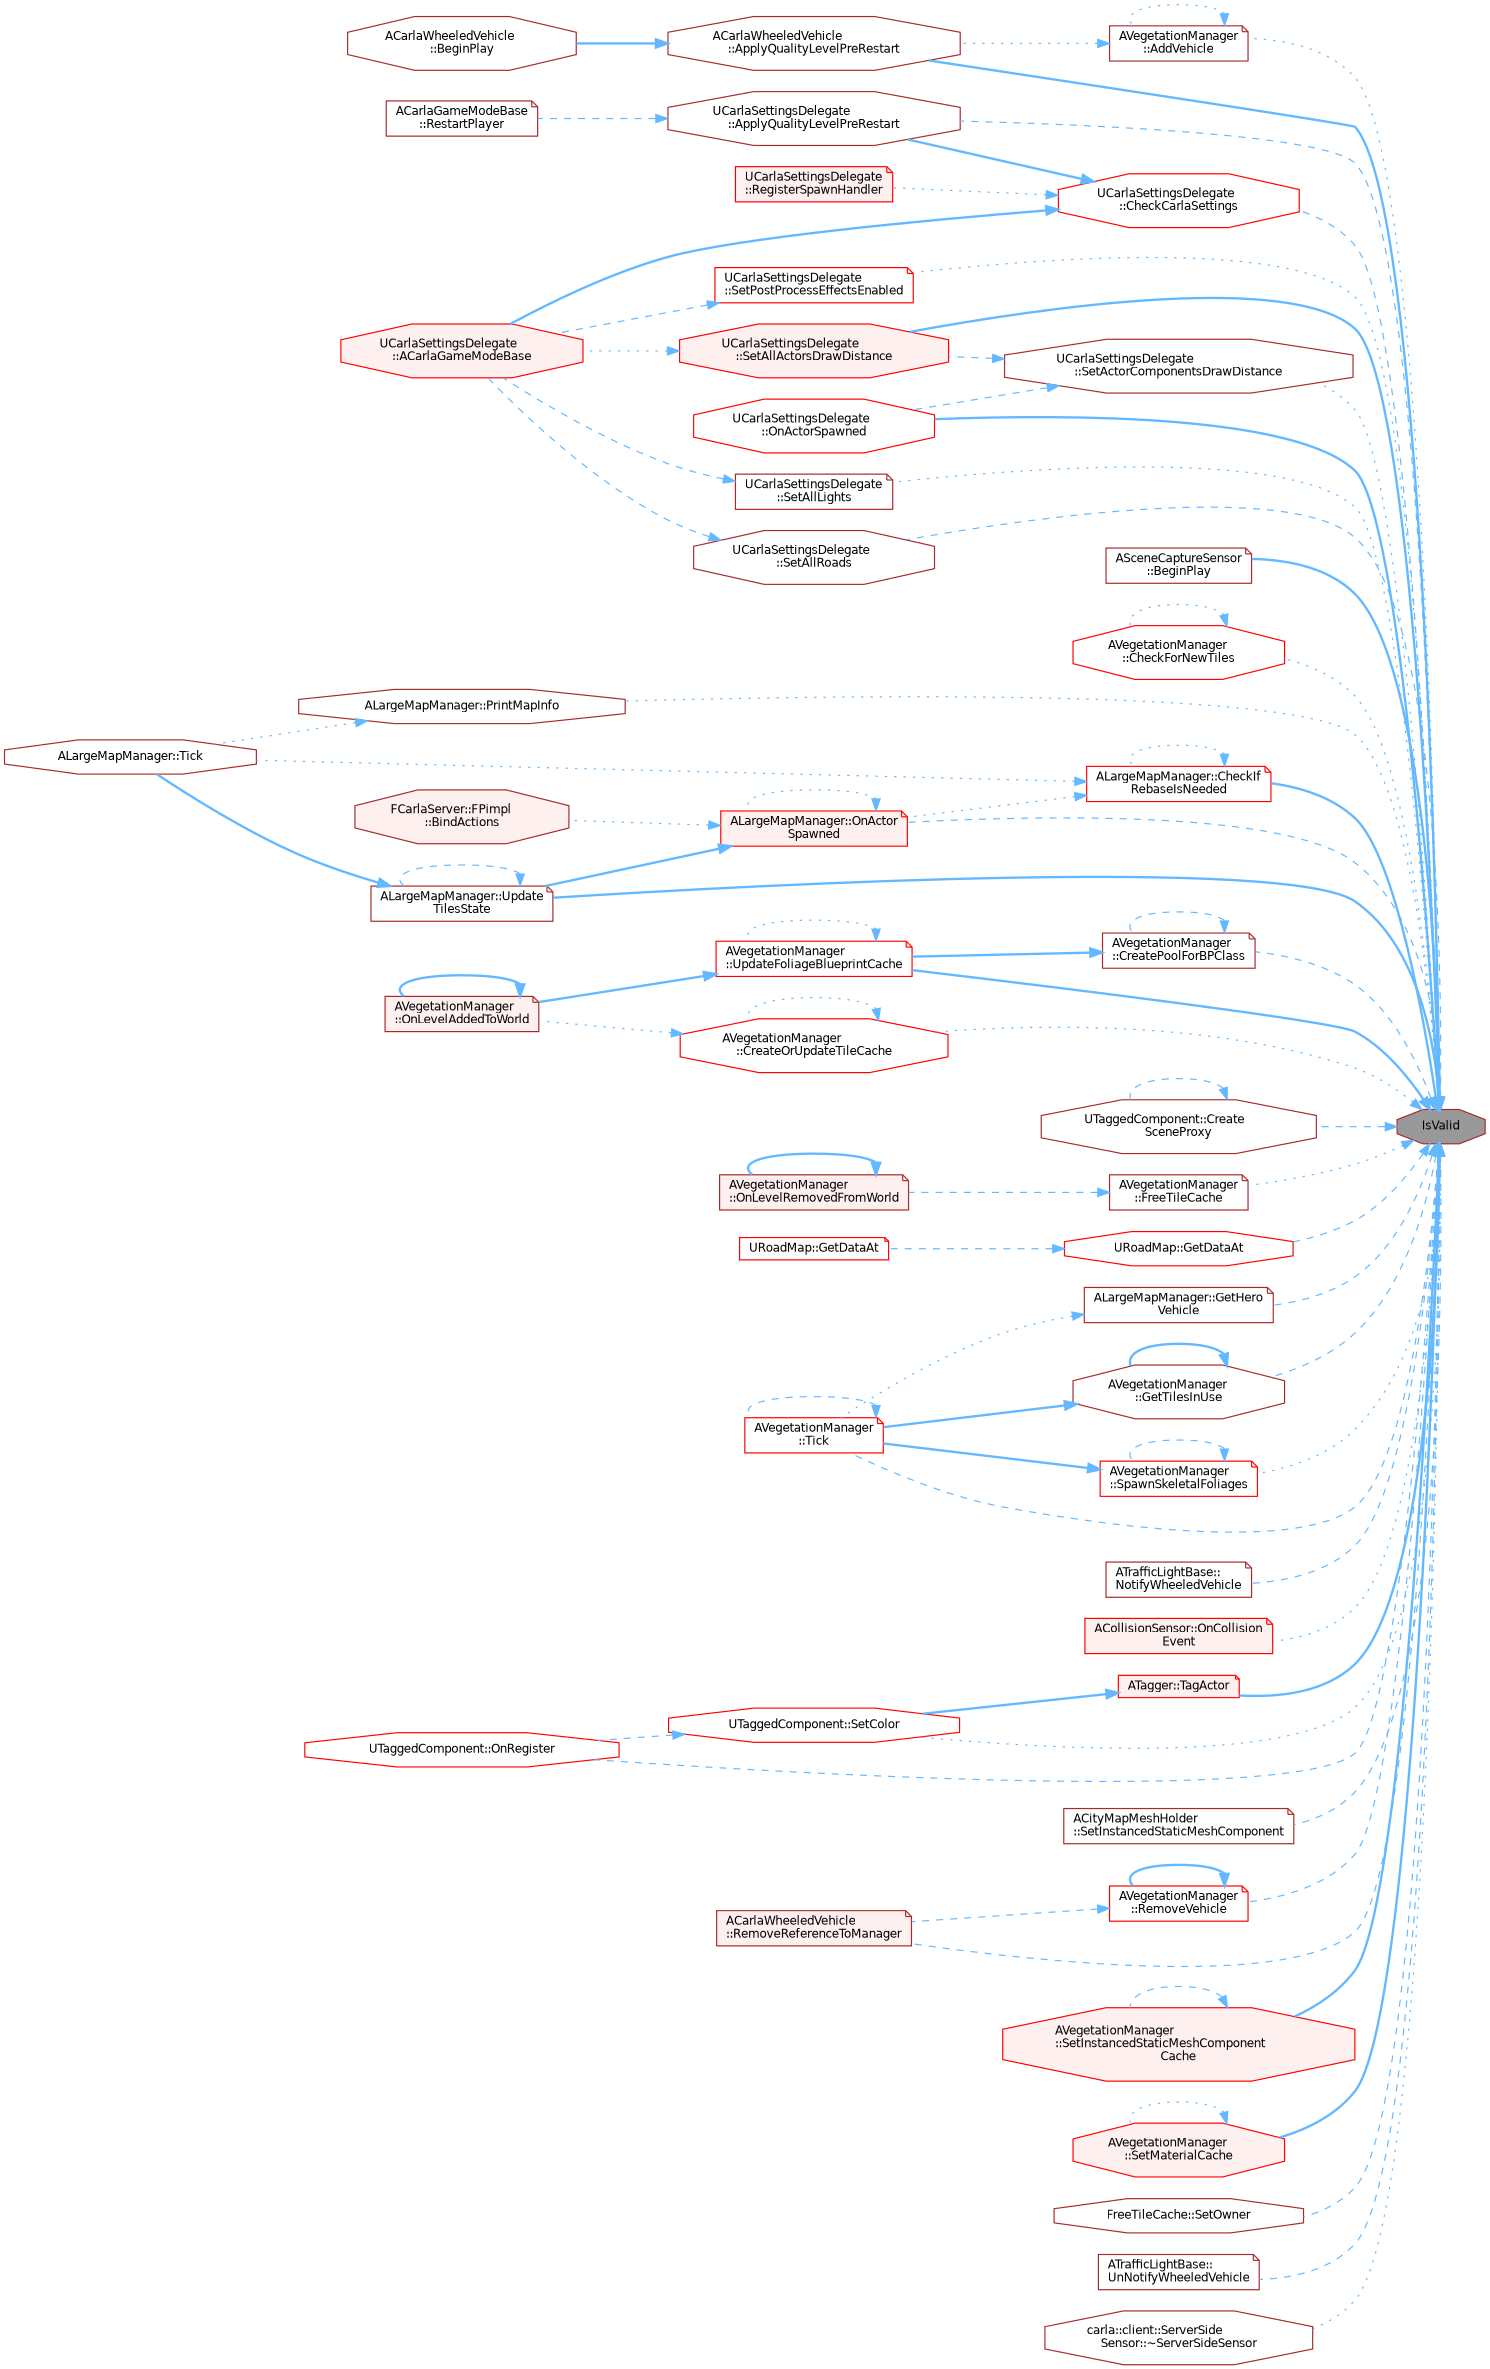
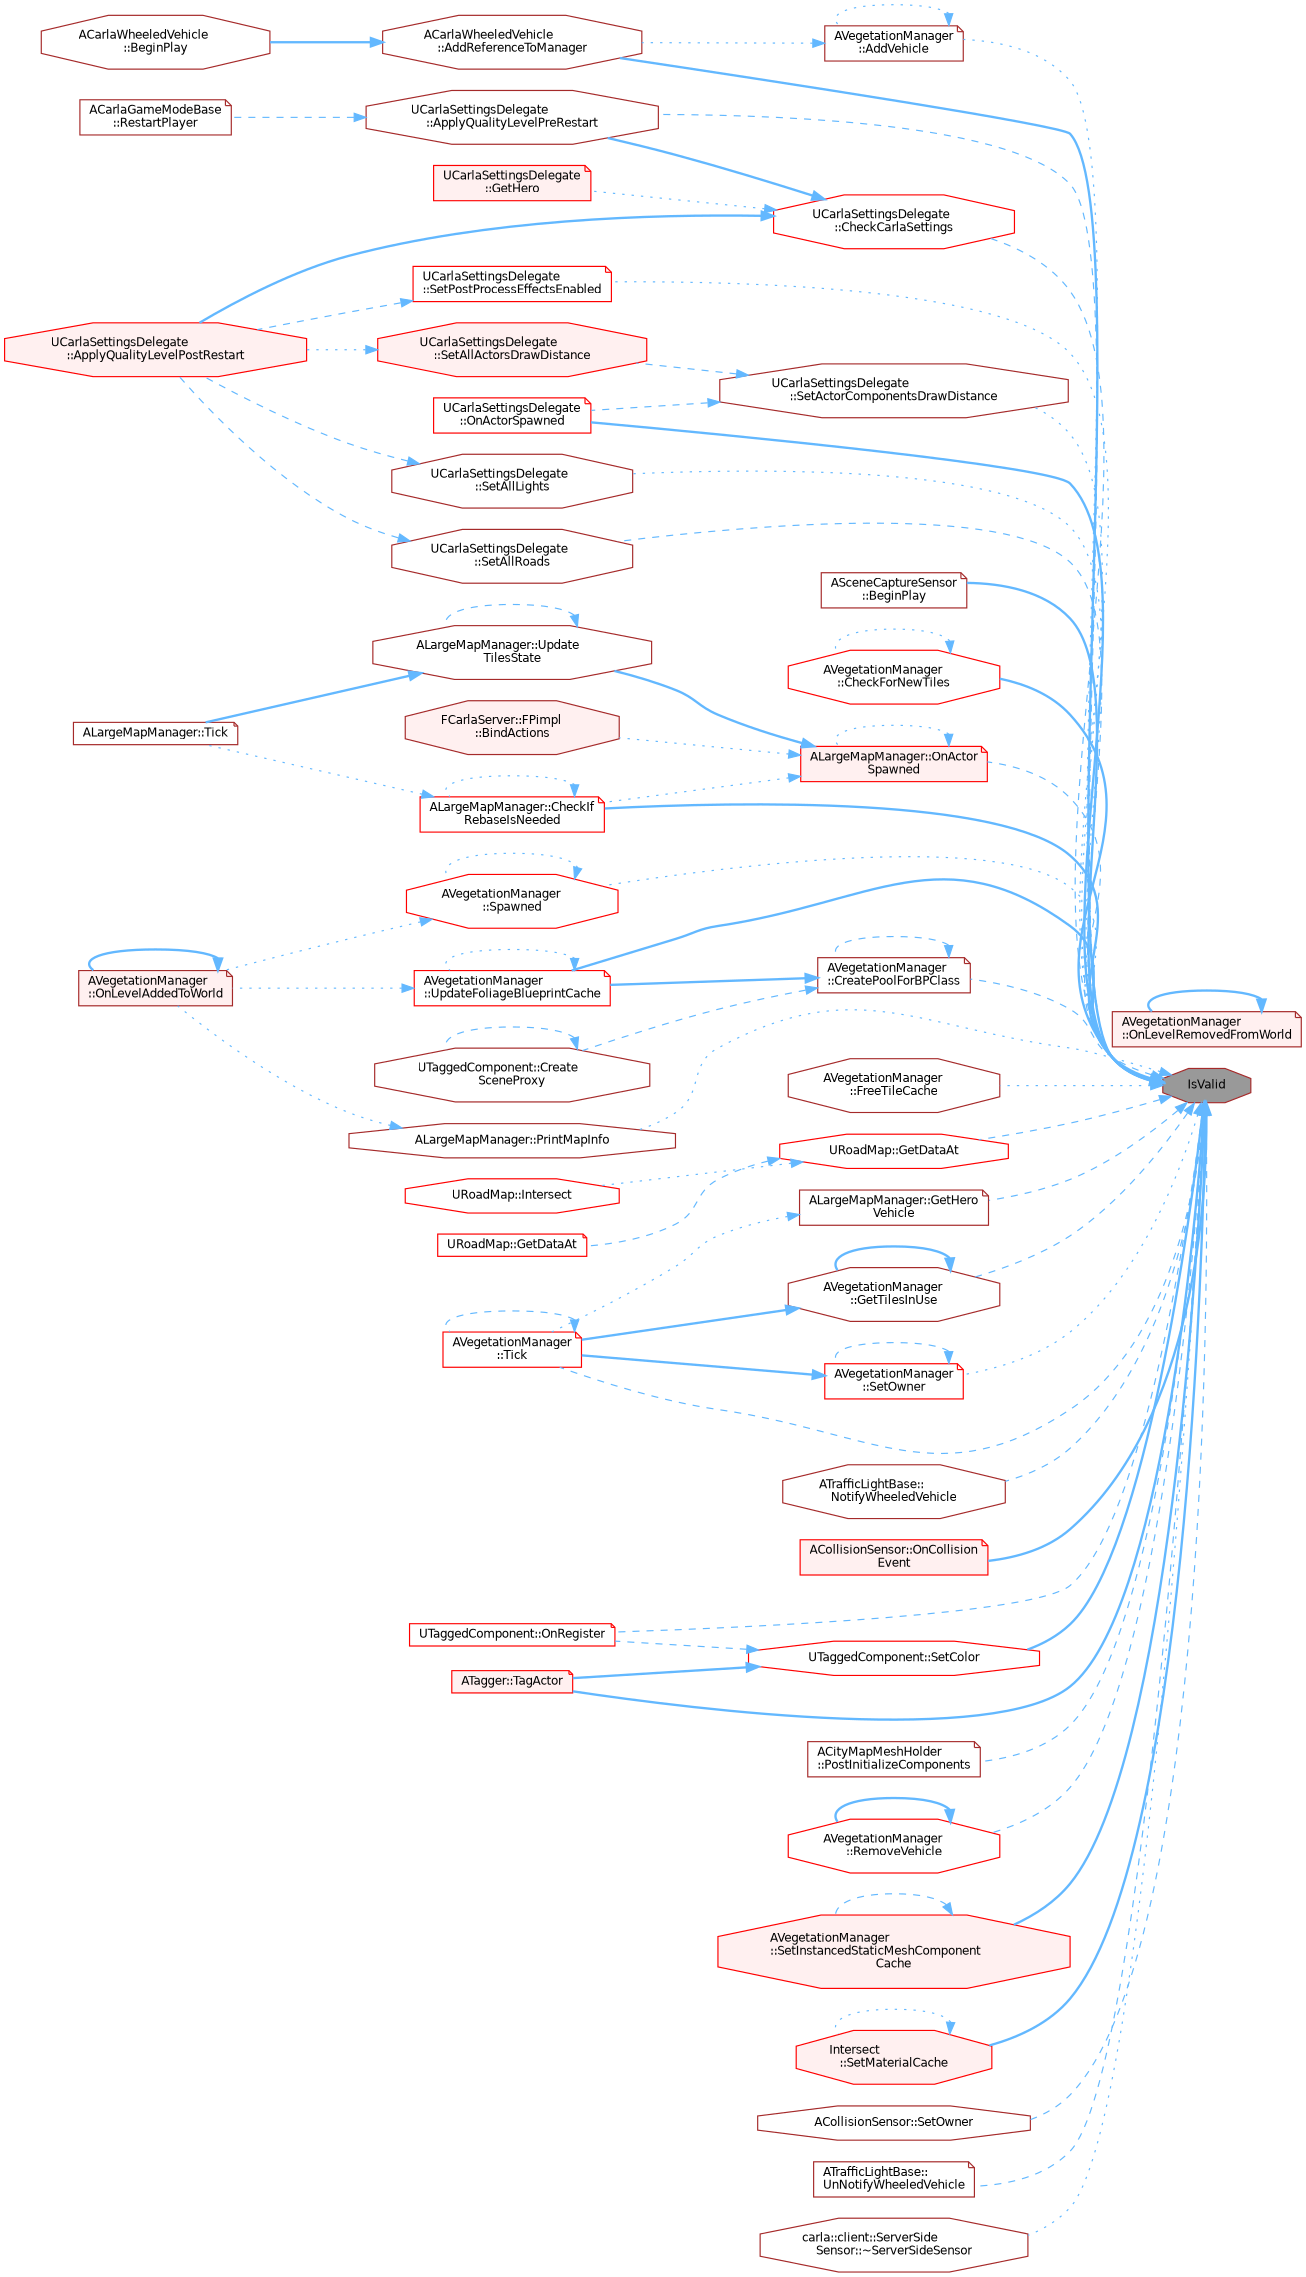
(814, 43) -> (512, 42)
(814, 184) -> (512, 183)
(462, 351) -> (156, 350)
(1372, 364) -> none
(814, 426) -> (512, 415)
(814, 492) -> (512, 481)
(285, 733) -> (278, 1077)
(130, 757) -> (156, 734)
(1396, 792) -> (1104, 833)
(991, 807) -> (697, 790)
(1065, 877) -> none
(462, 904) -> (512, 653)
(622, 989) -> (317, 988)
(814, 1046) -> (512, 901)
(1351, 1127) -> (693, 1016)
(1003, 1192) -> none
(1179, 1192) -> (894, 1086)
none -> (512, 1196)
(1179, 1479) -> (894, 1381)
(1403, 1487) -> (1124, 1463)
(1179, 1580) -> (894, 1492)
(1361, 1698) -> (1142, 1458)
(1015, 1704) -> (660, 1673)
(462, 1750) -> (512, 1635)
(1179, 1826) -> (894, 1759)
(1179, 1904) -> (894, 1846)
(814, 1928) -> none
(1179, 2150) -> (894, 2057)
(1179, 2216) -> (894, 2123)
